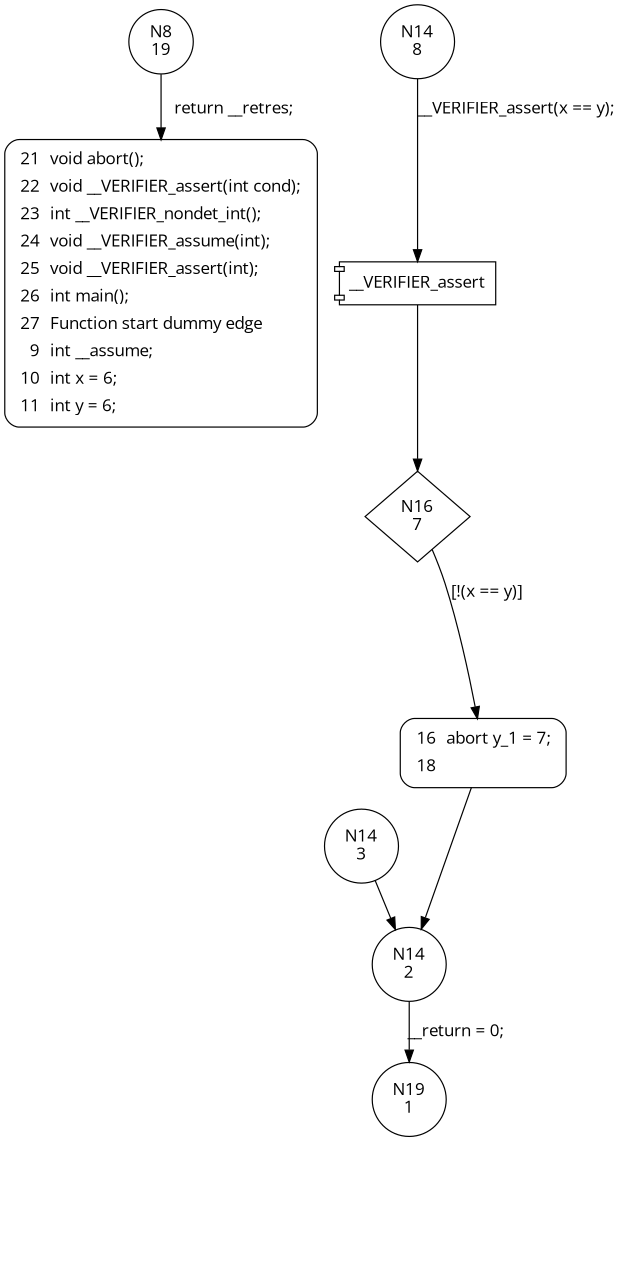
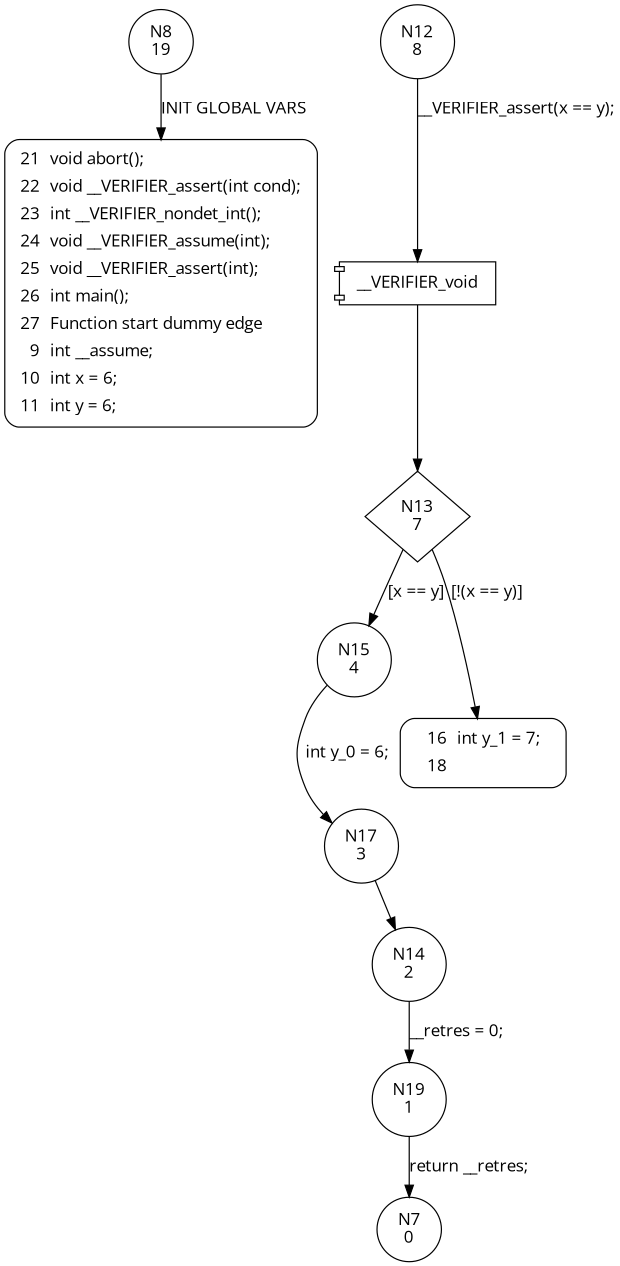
(418, 42) -> (418, 42)
(234, 109) -> (234, 109)
(418, 283) -> (418, 283)
(418, 517) -> (418, 517)
none -> (354, 660)
(499, 739) -> (499, 739)
(361, 846) -> (361, 846)
(448, 852) -> none
(456, 1032) -> (456, 1032)
none -> (409, 1229)
